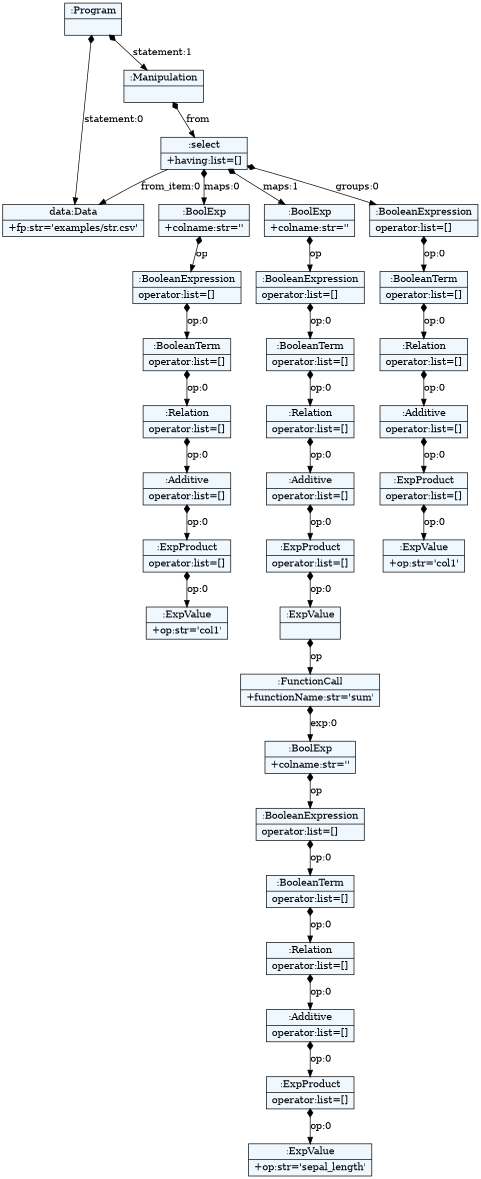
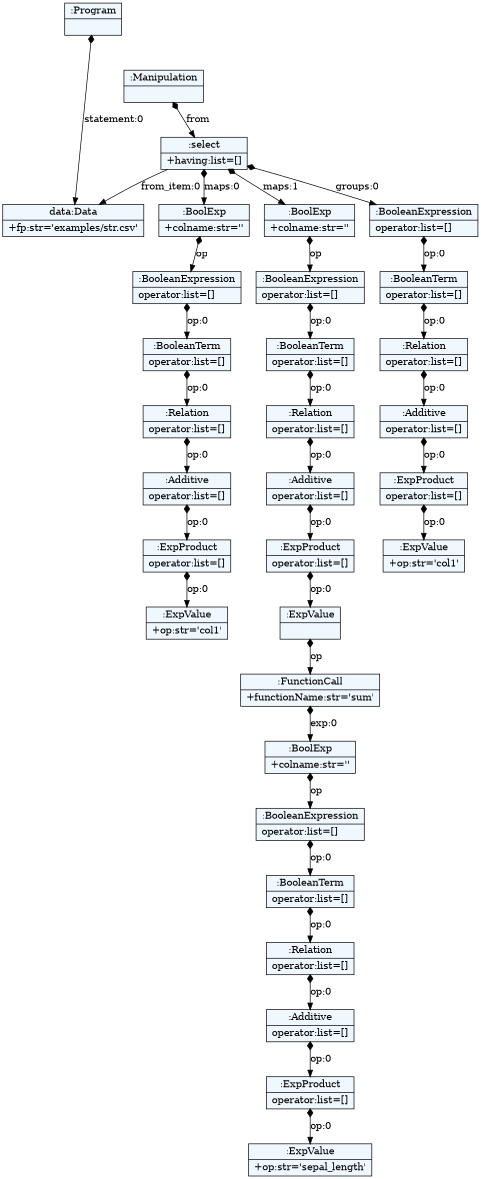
(129, 53) -> none
